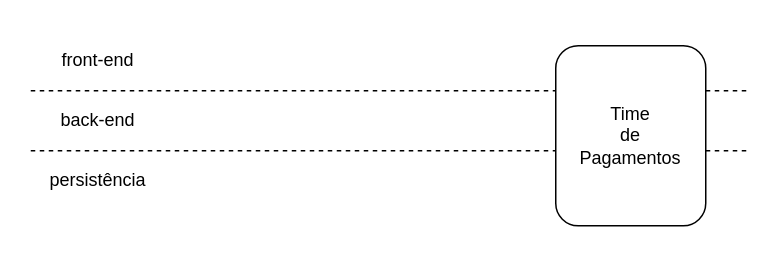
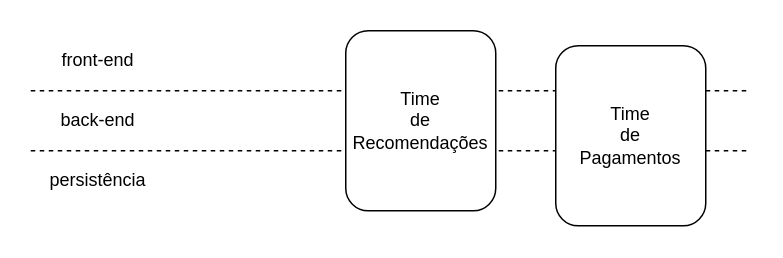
none -> (421, 121)
